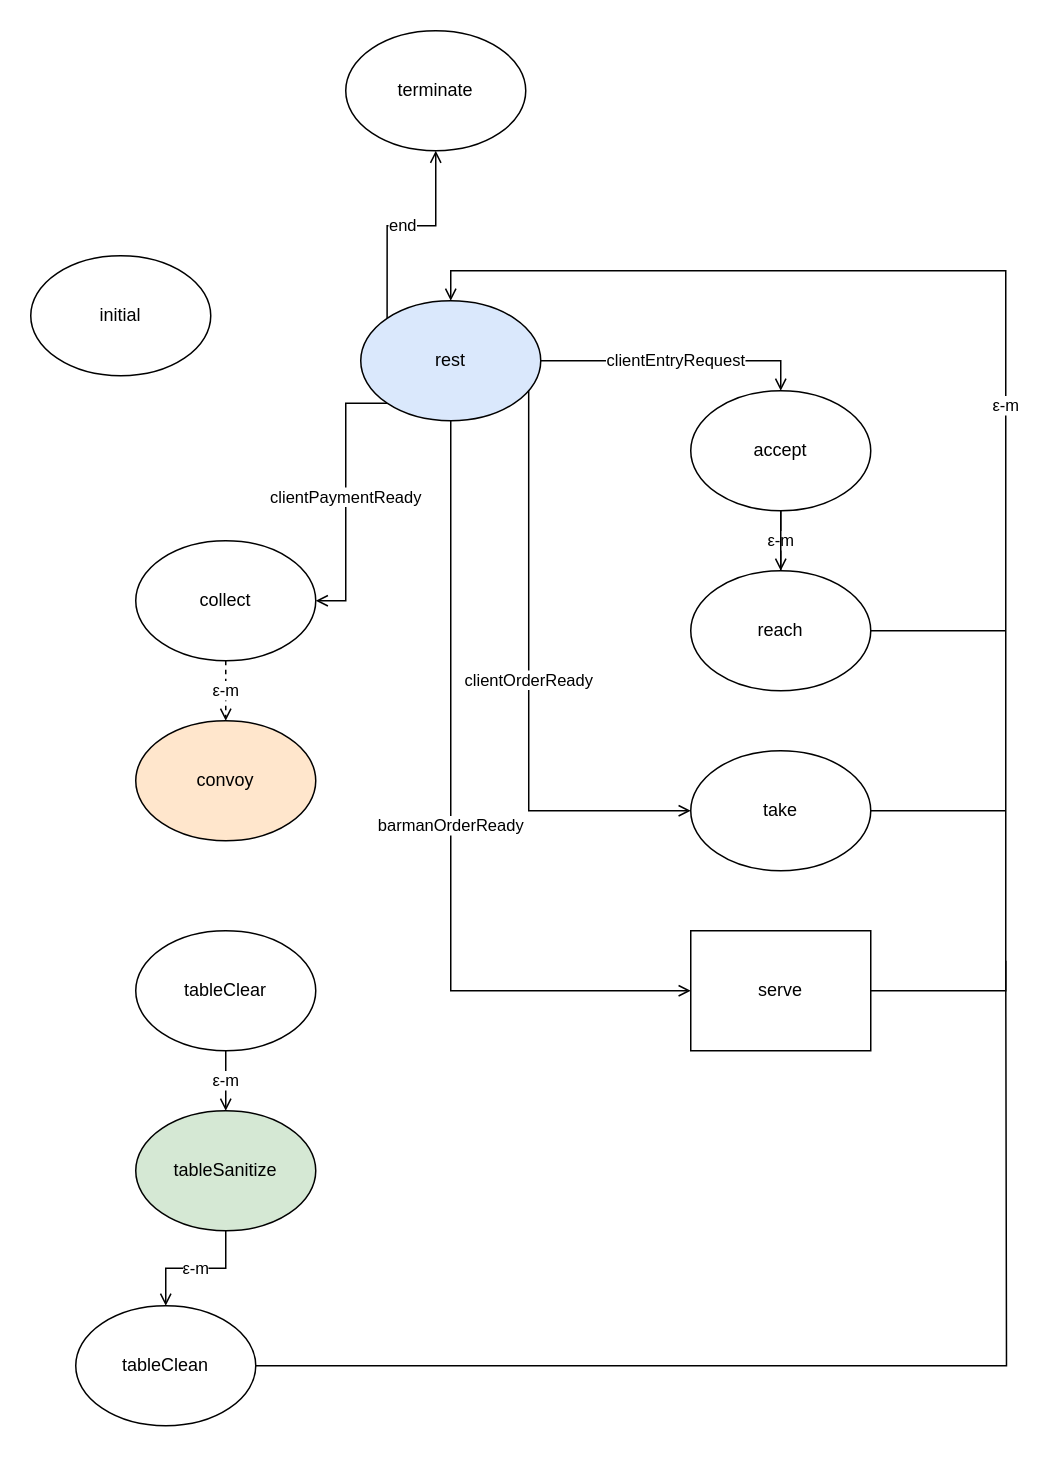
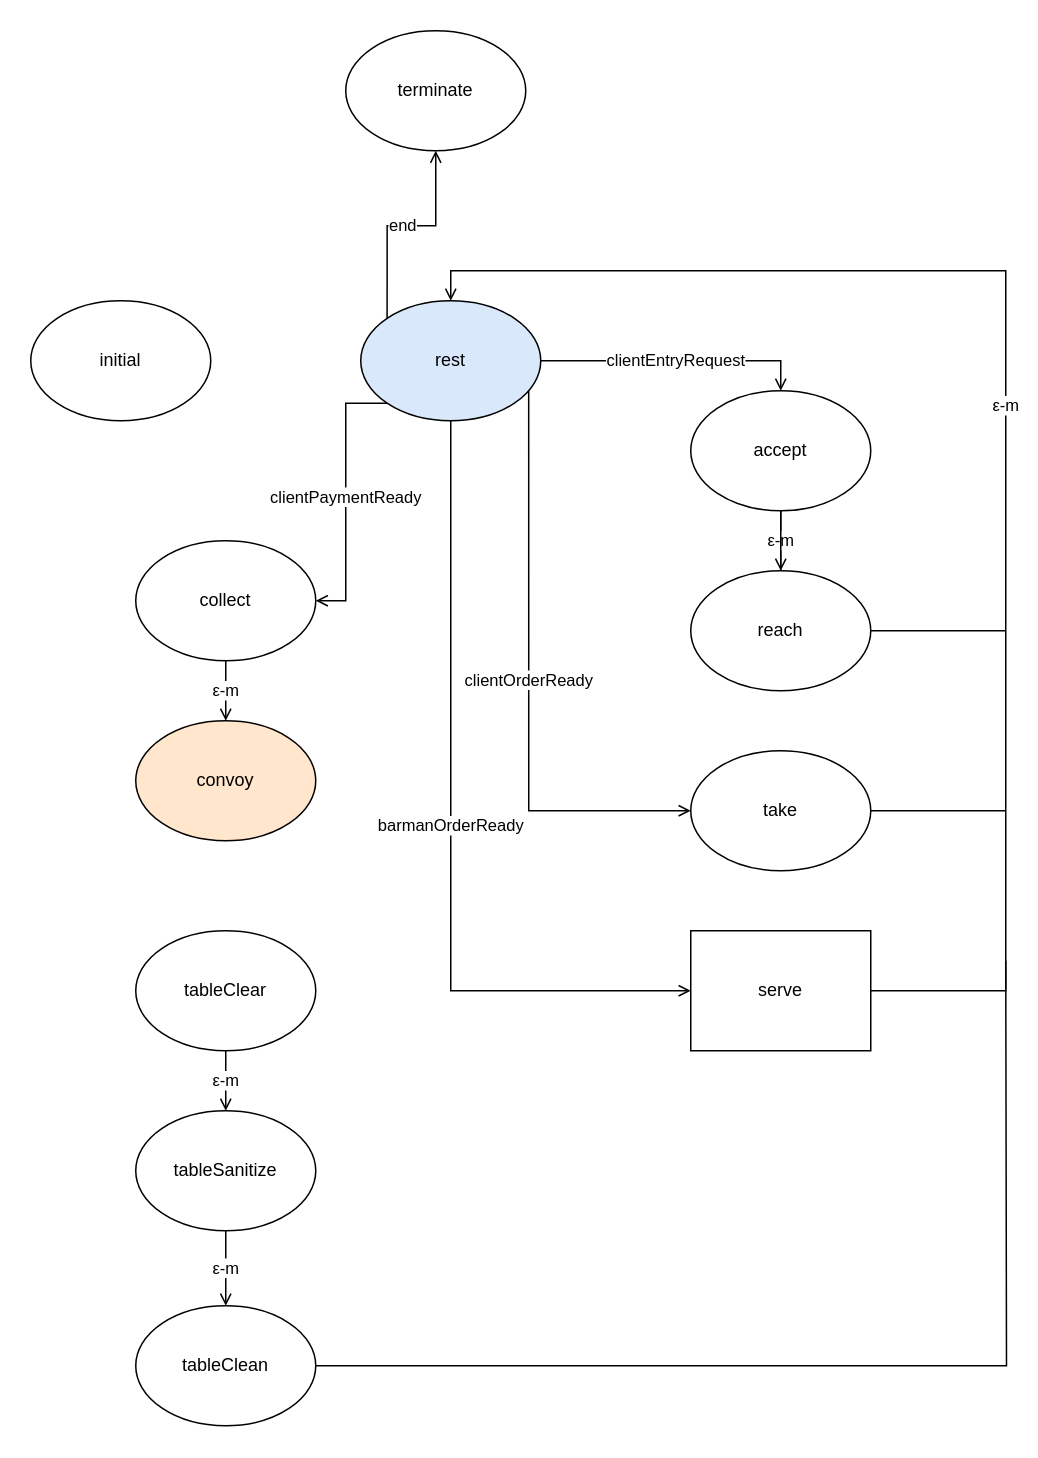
(121, 316) -> (121, 361)
(226, 671) -> (226, 671)
(226, 1171) -> (226, 1171)
(166, 1366) -> (226, 1366)
